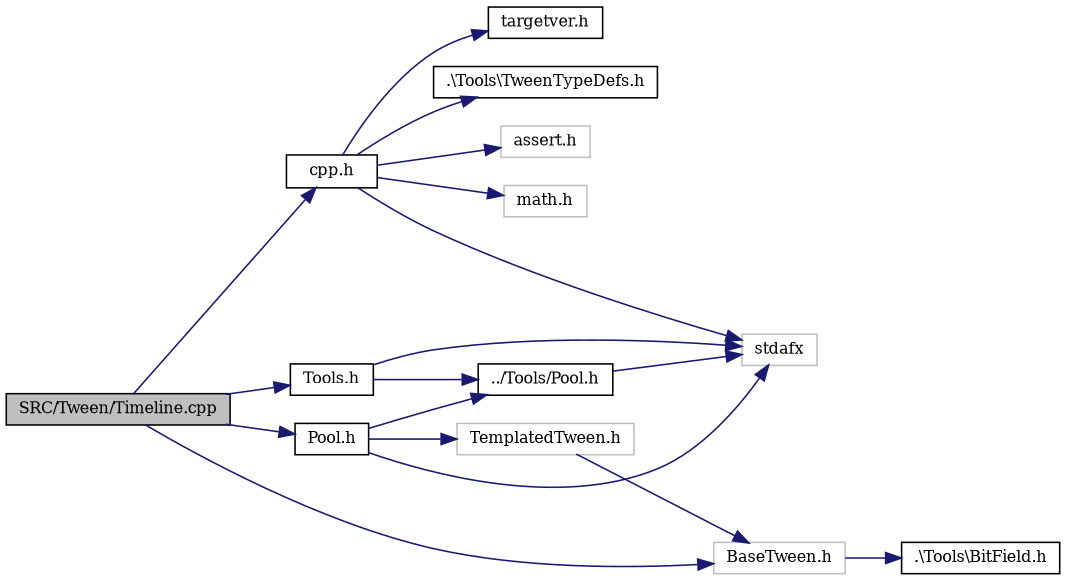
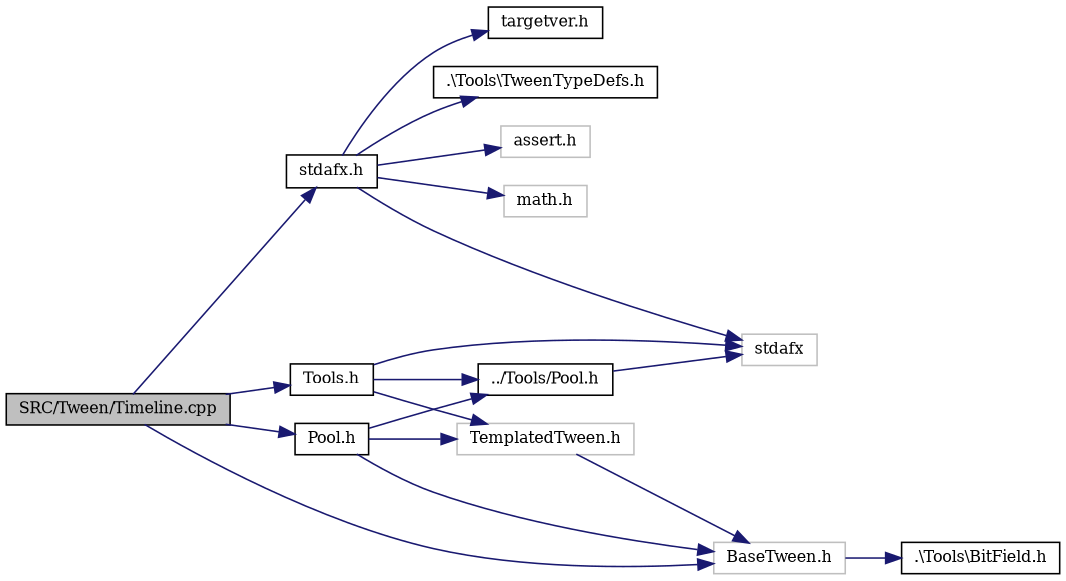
(332, 171) -> (332, 171)
none -> (415, 404)
(581, 486) -> (522, 518)
